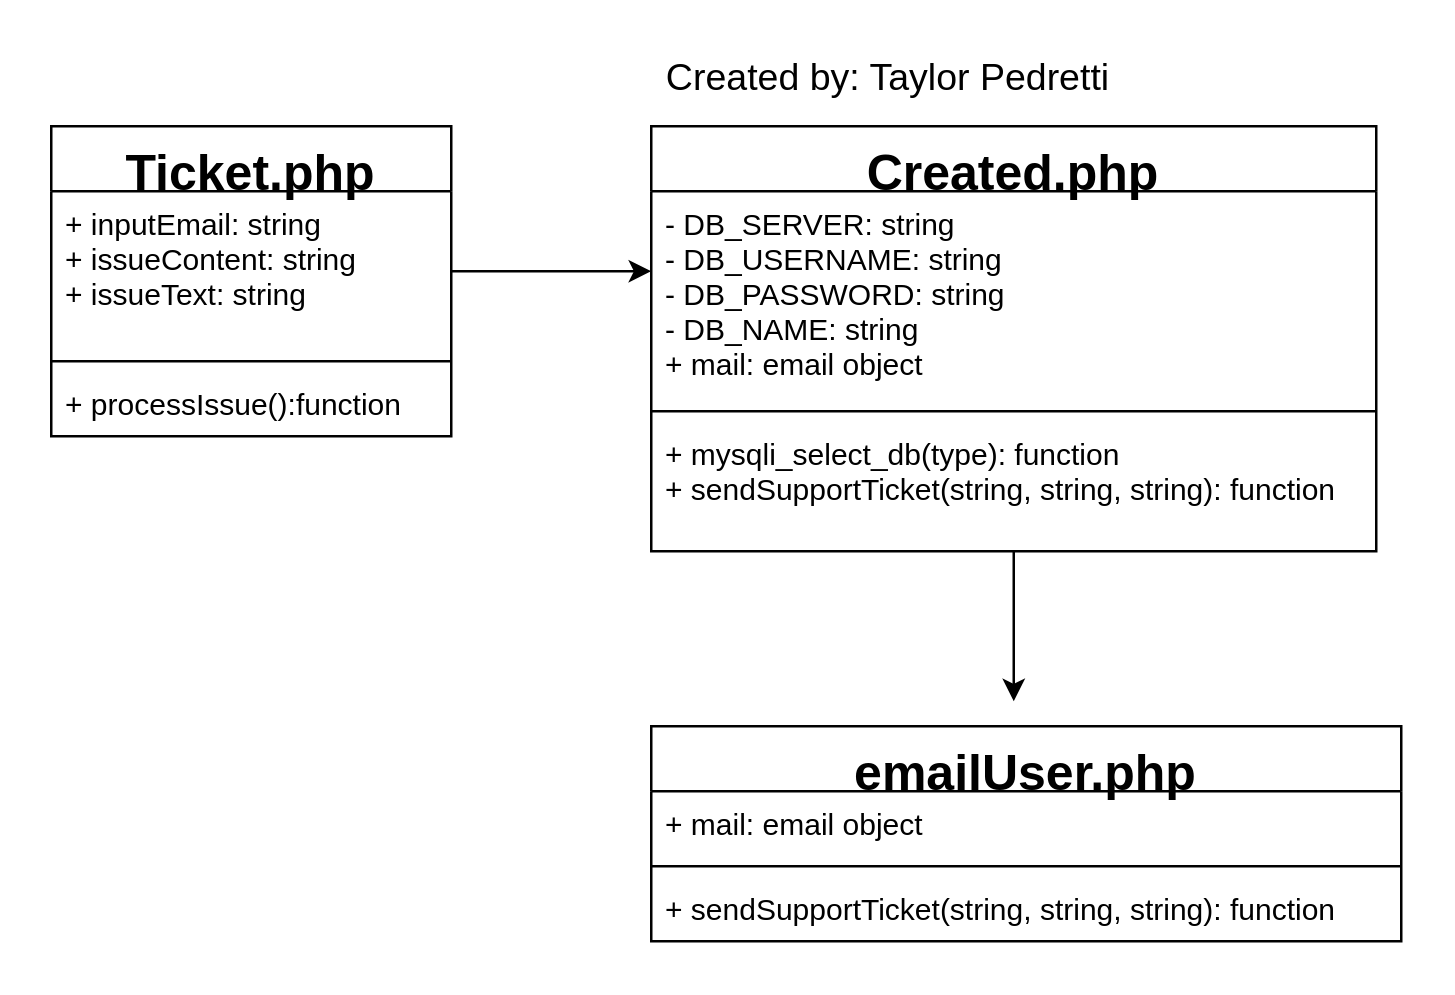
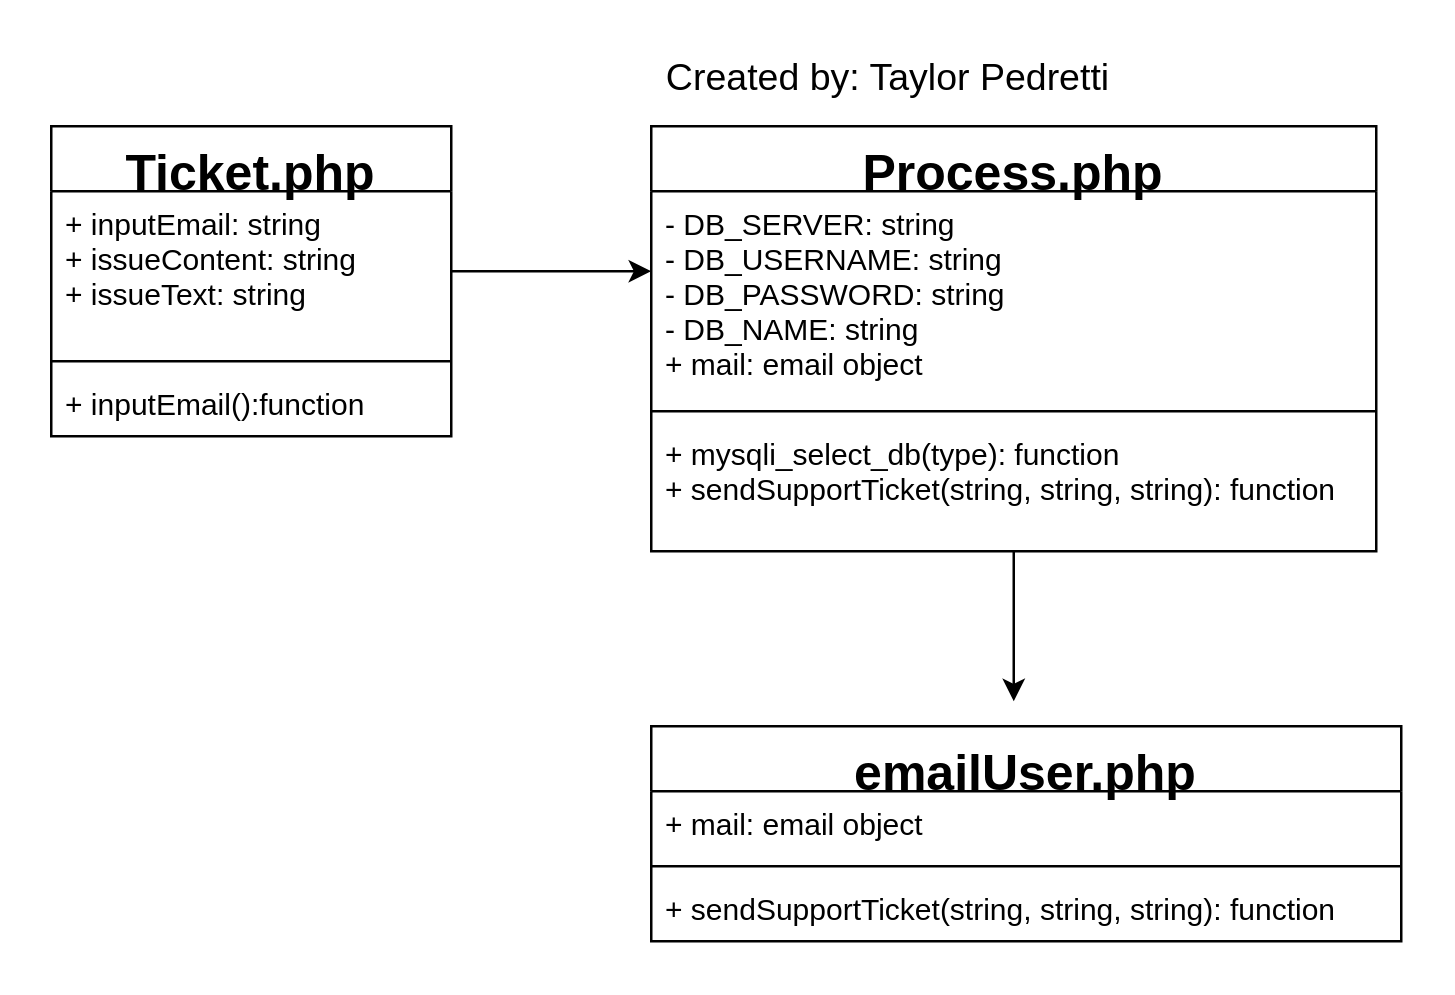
(1013, 173) -> (1013, 173)
(263, 405) -> (235, 405)
